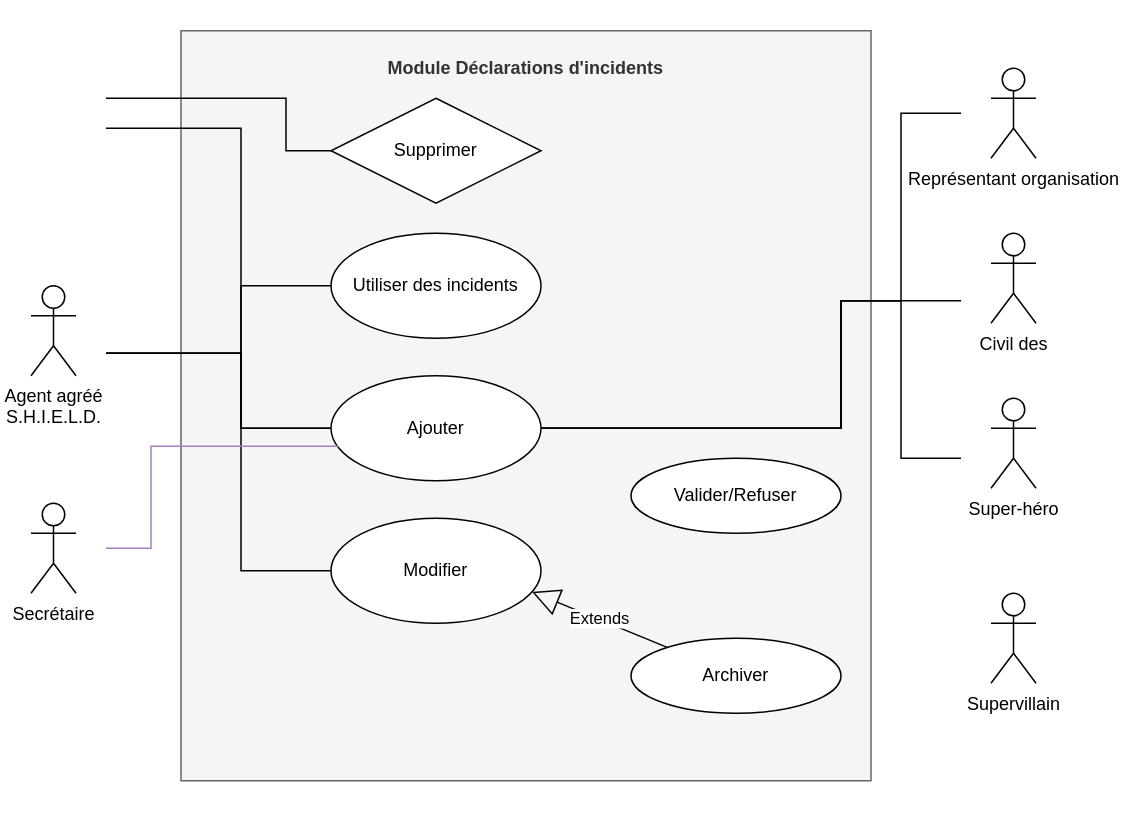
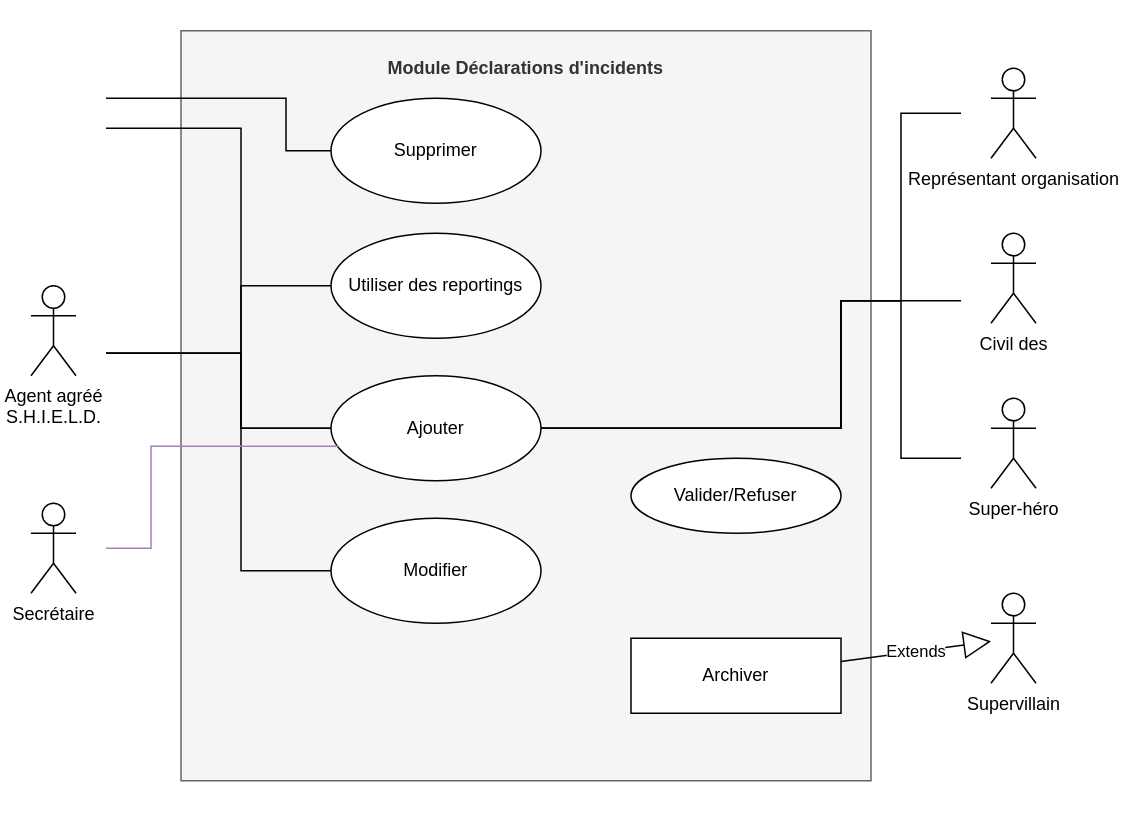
(436, 151) -> (436, 151)
(436, 286) -> (436, 286)
(612, 625) -> (902, 653)
(736, 676) -> (736, 676)
